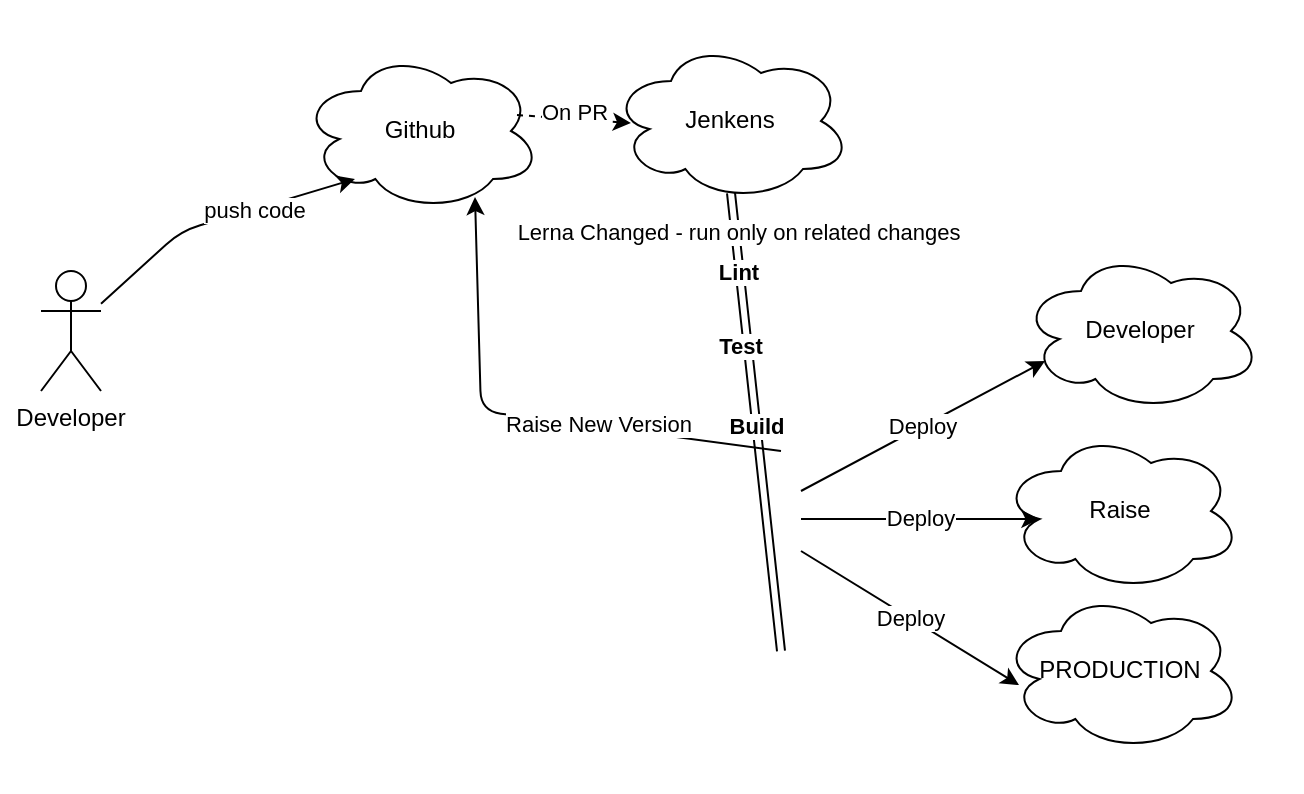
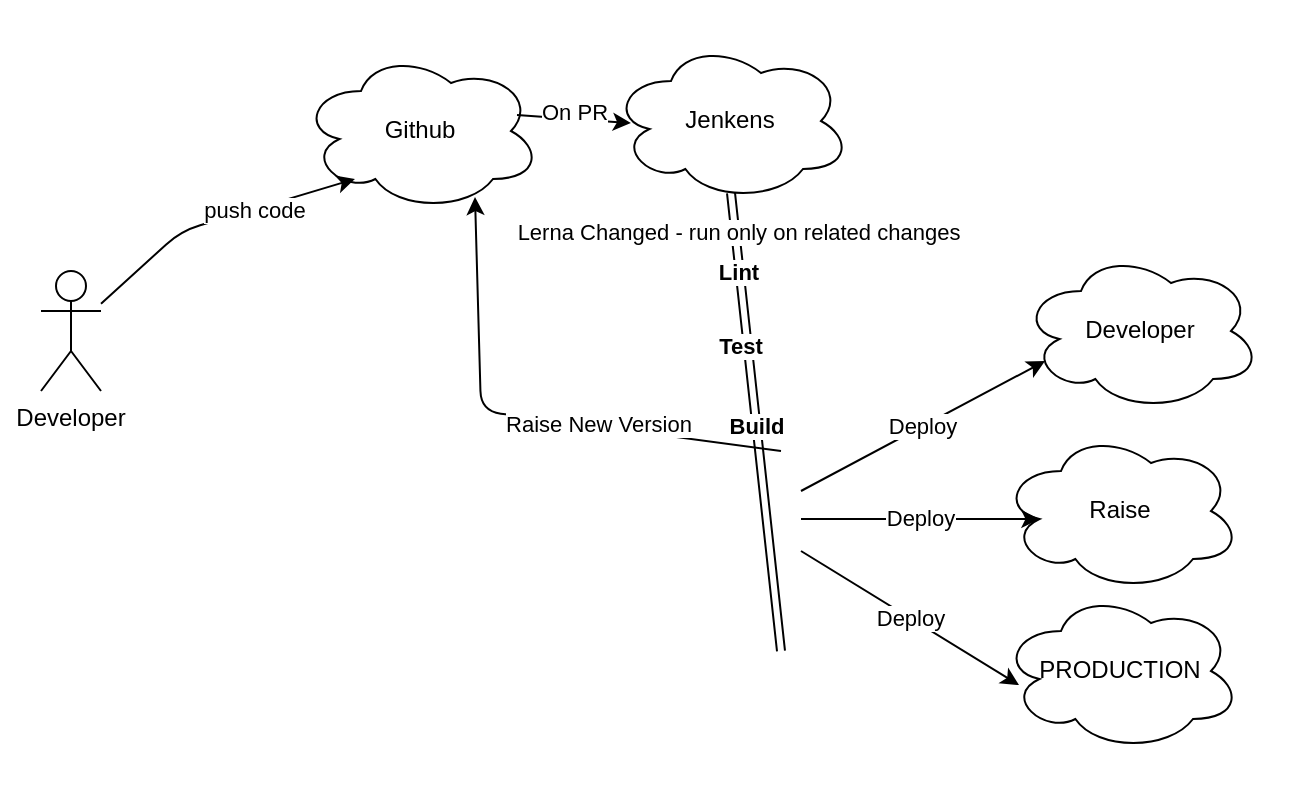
(530, 116) -> (530, 116)
